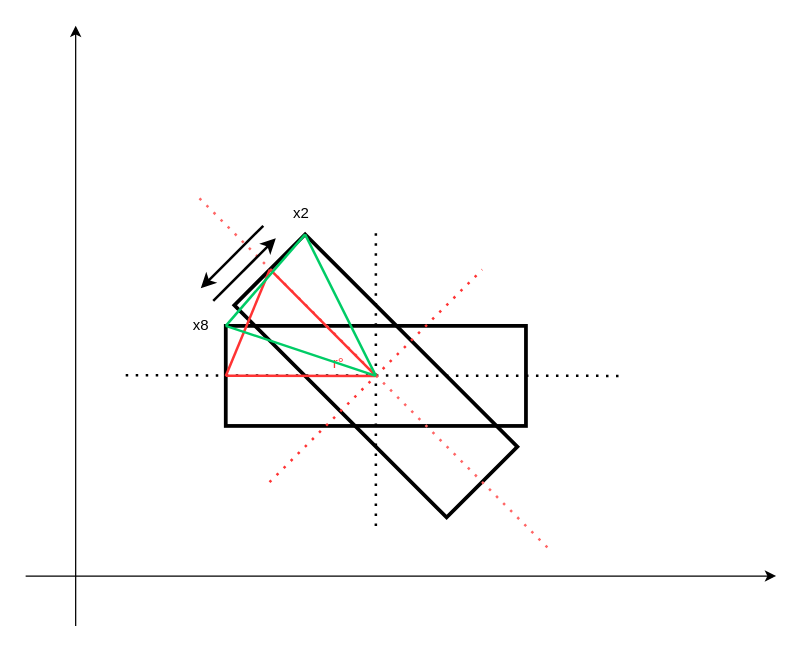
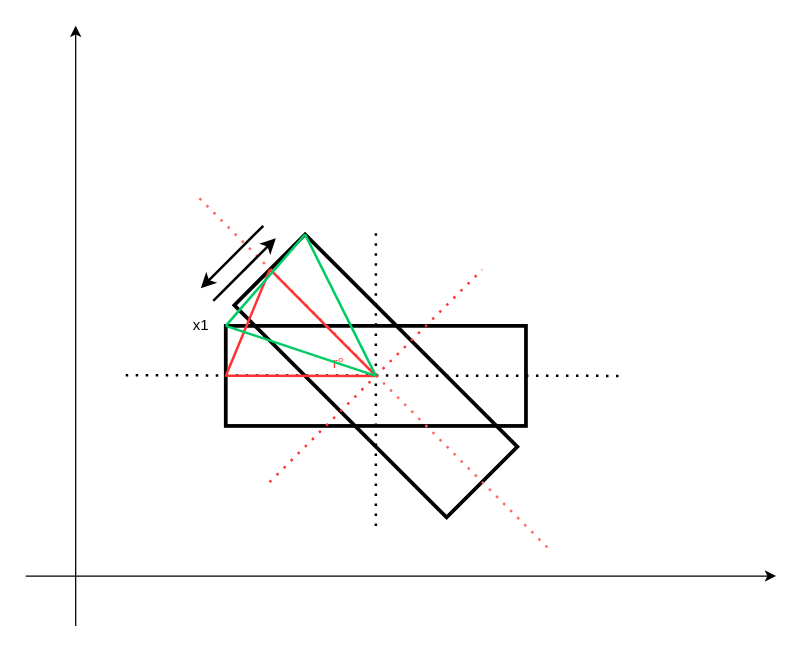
(301, 213) -> none
(201, 326) -> (201, 326)
